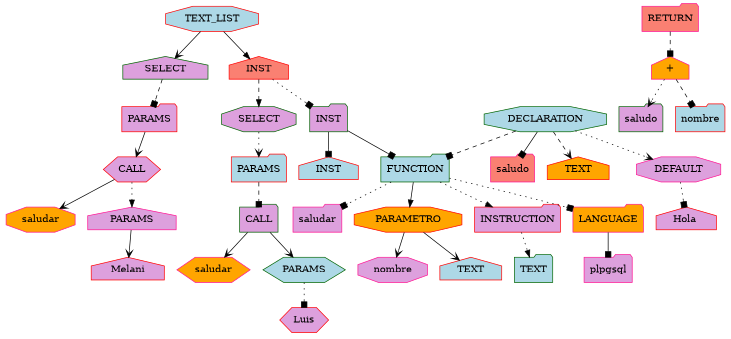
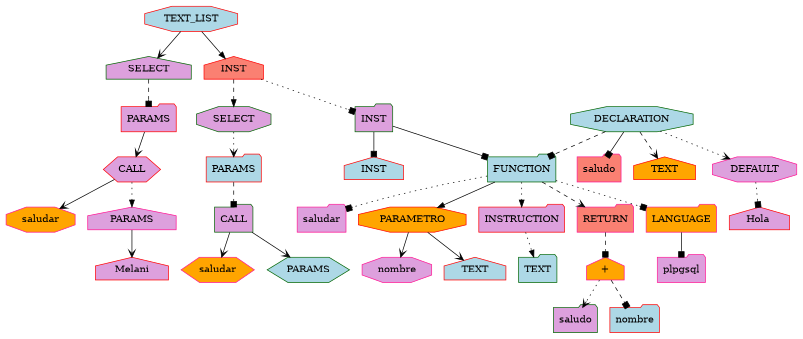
none -> (560, 193)
(304, 320) -> none
